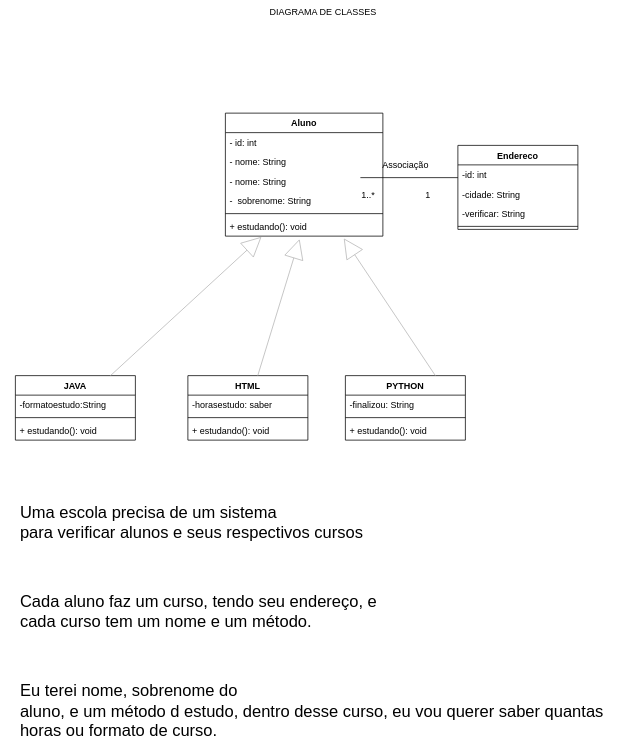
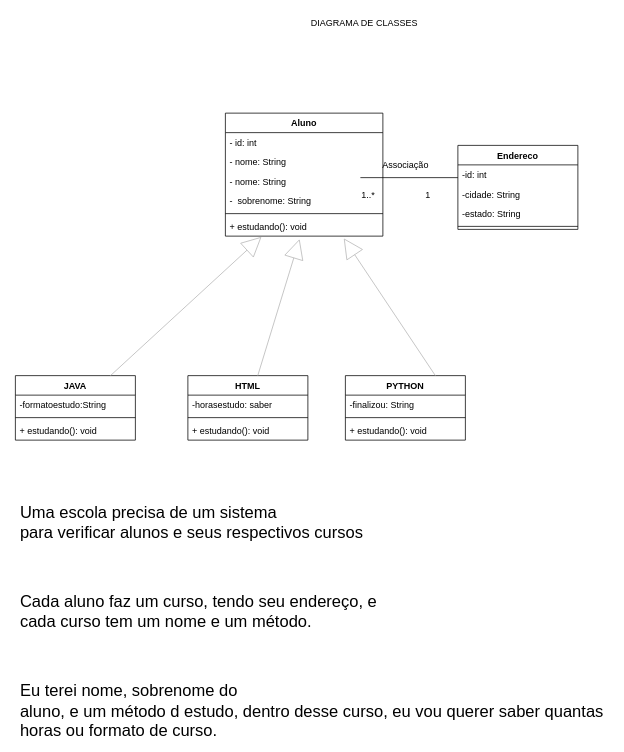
(323, 12) -> (364, 23)
(502, 214) -> (496, 214)
